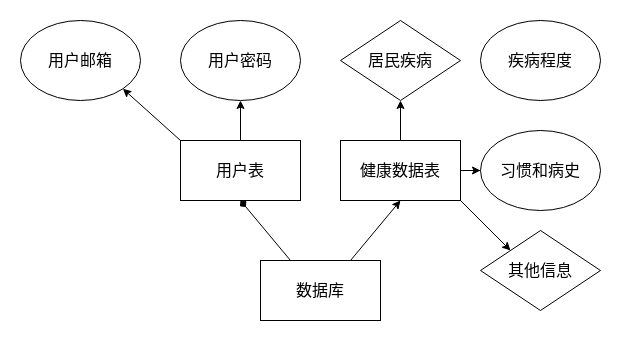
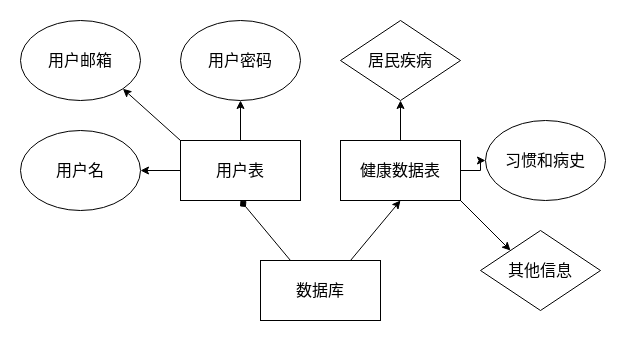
(541, 61) -> none
none -> (81, 171)
none -> (164, 171)
(541, 171) -> (546, 161)
